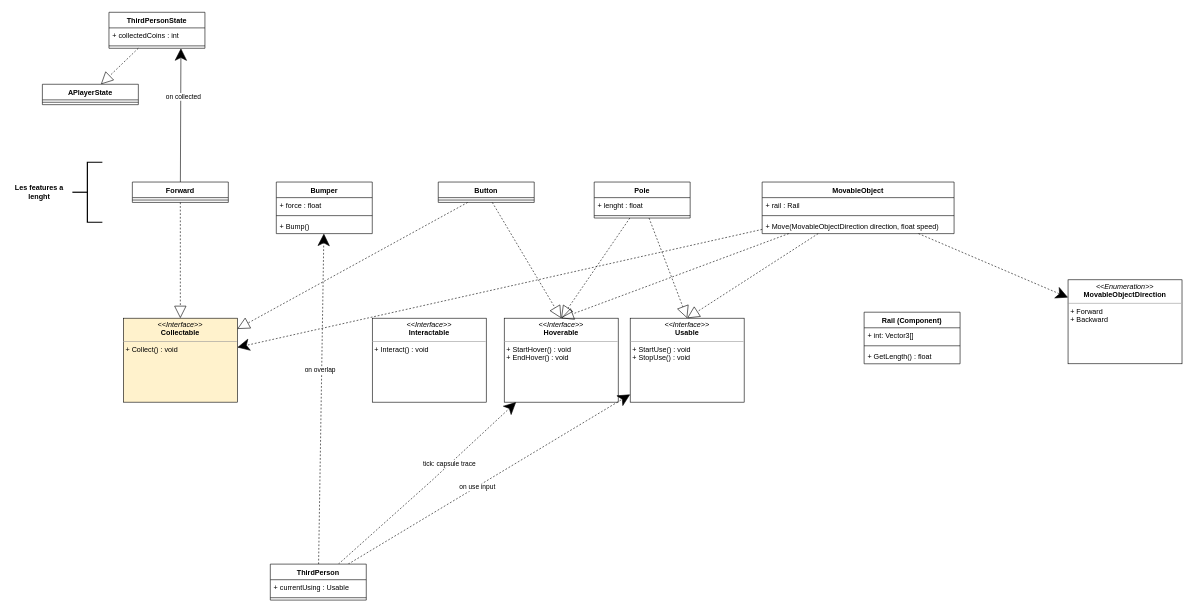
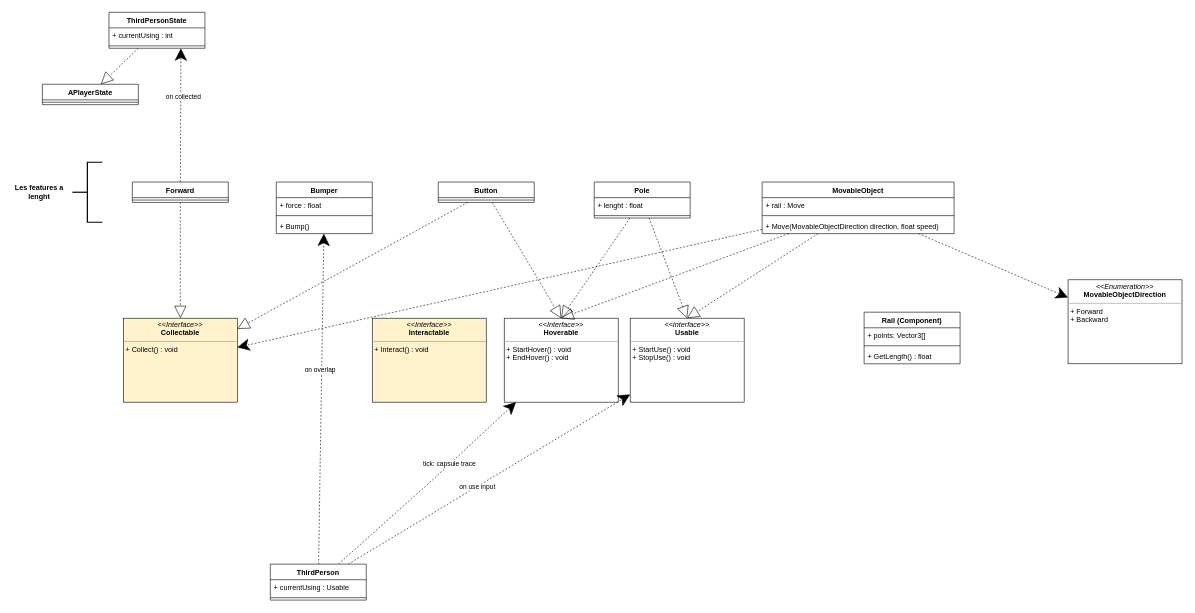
(149, 36) -> (147, 36)
(181, 120) -> (181, 120)
(784, 206) -> (786, 206)
(896, 336) -> (902, 336)
(429, 360) -> (429, 360)
